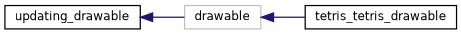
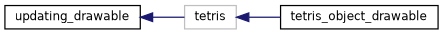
(223, 17) -> (210, 17)
(381, 17) -> (359, 17)
